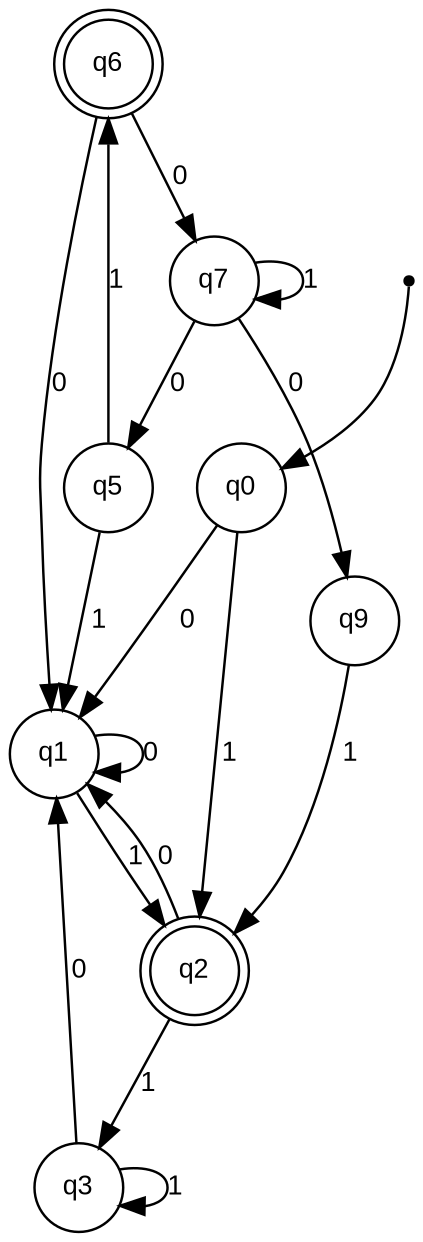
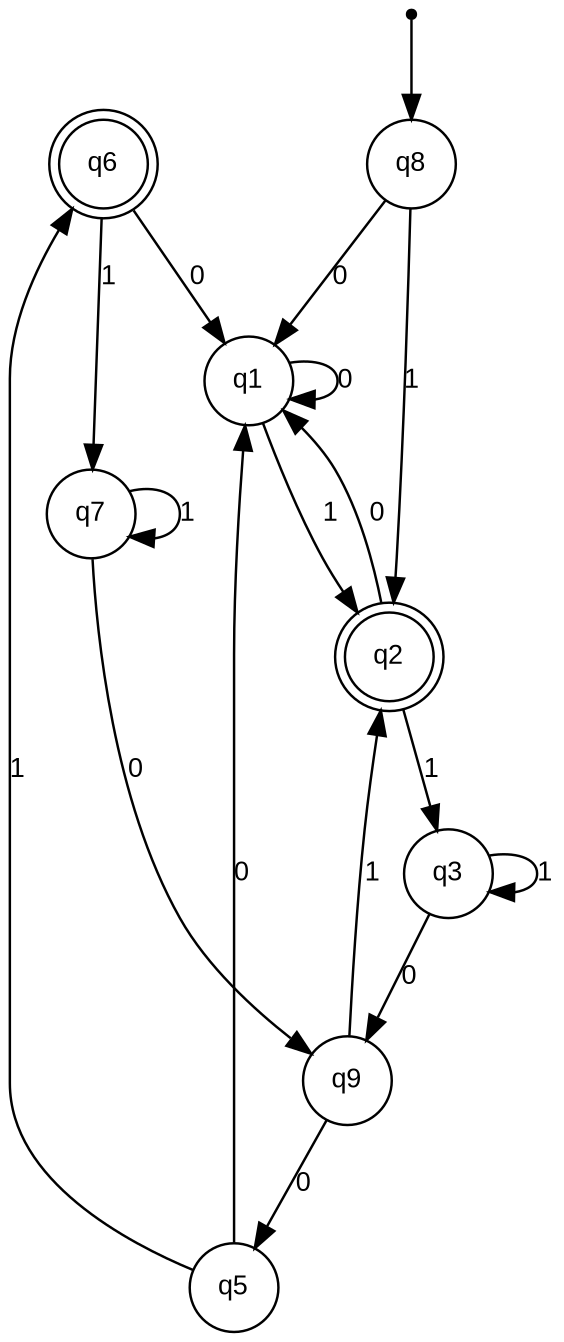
(181, 177) -> (110, 277)
(167, 373) -> (297, 1173)
(241, 488) -> (411, 164)
(100, 621) -> (243, 874)
(67, 983) -> (404, 966)
